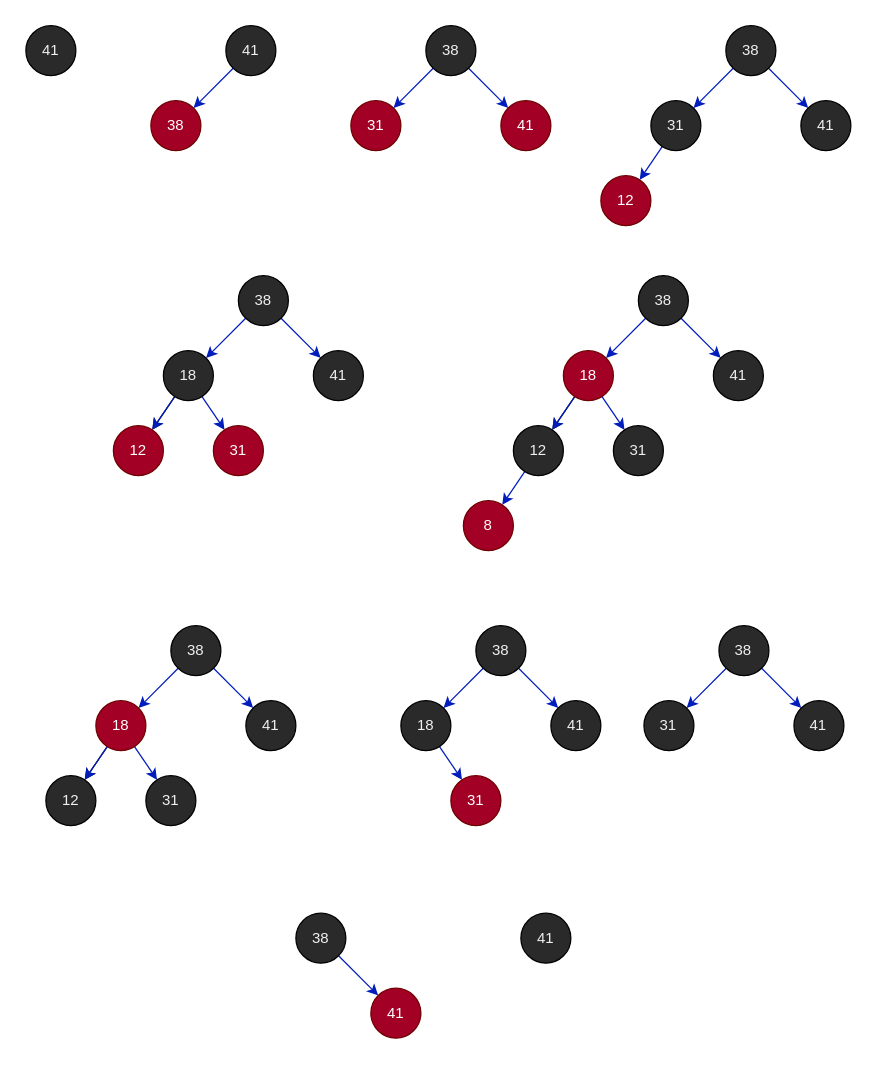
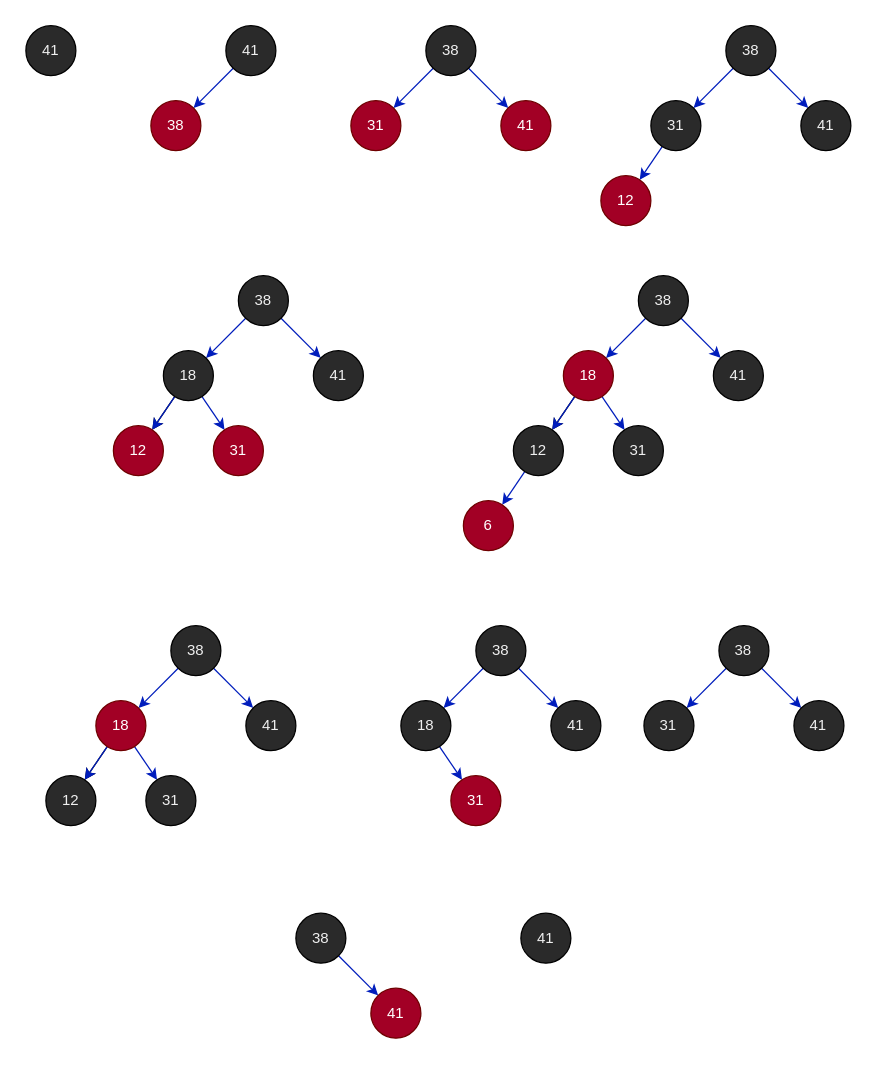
(488, 526) -> (488, 526)
